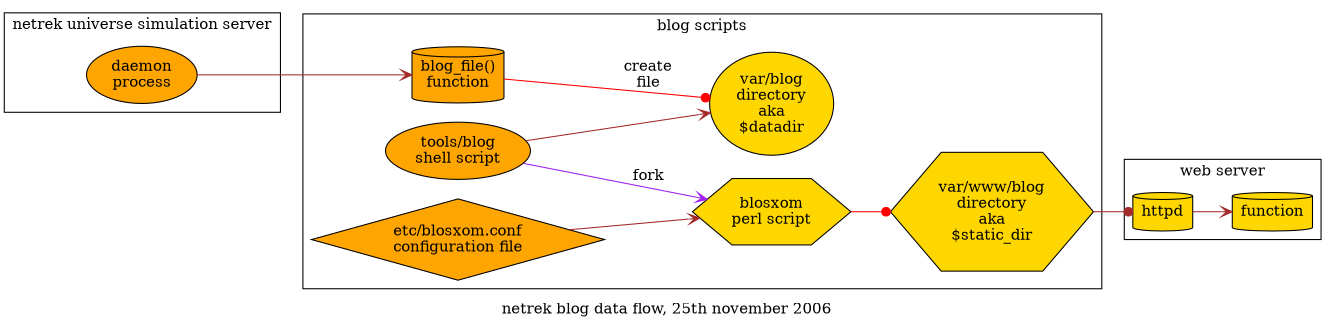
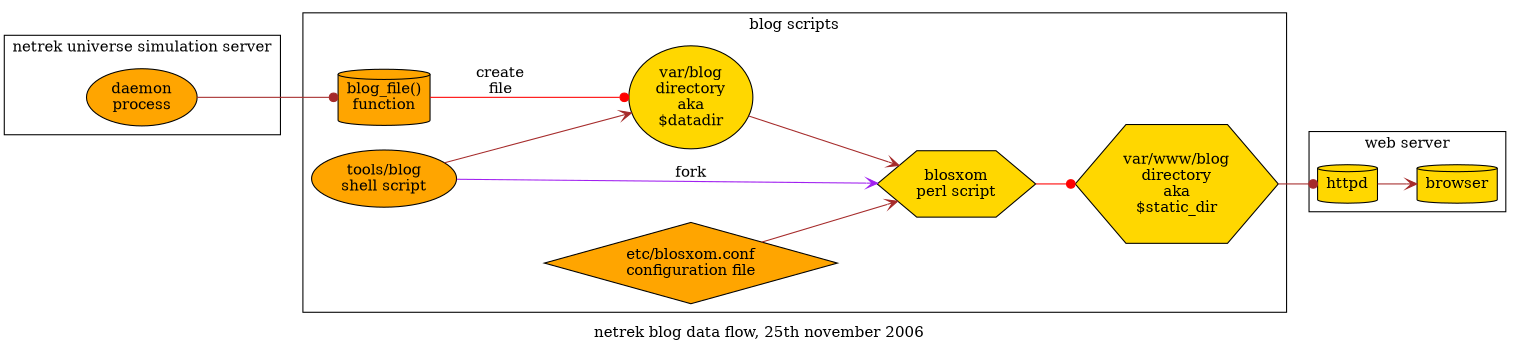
(294, 75) -> (263, 97)
none -> (819, 139)
(1272, 212) -> (1457, 184)
